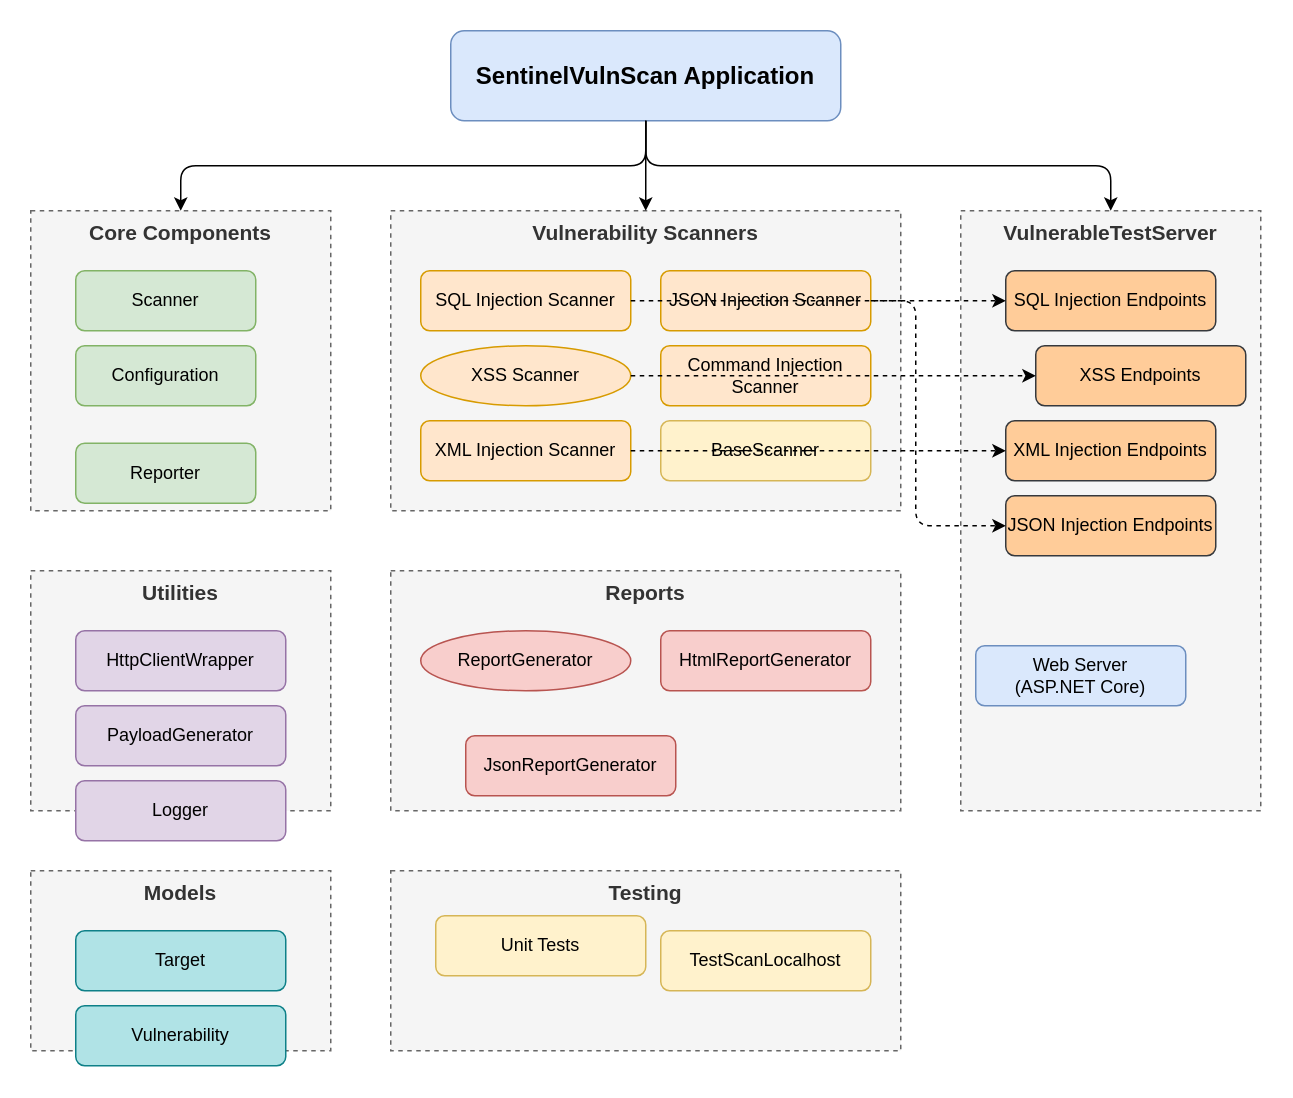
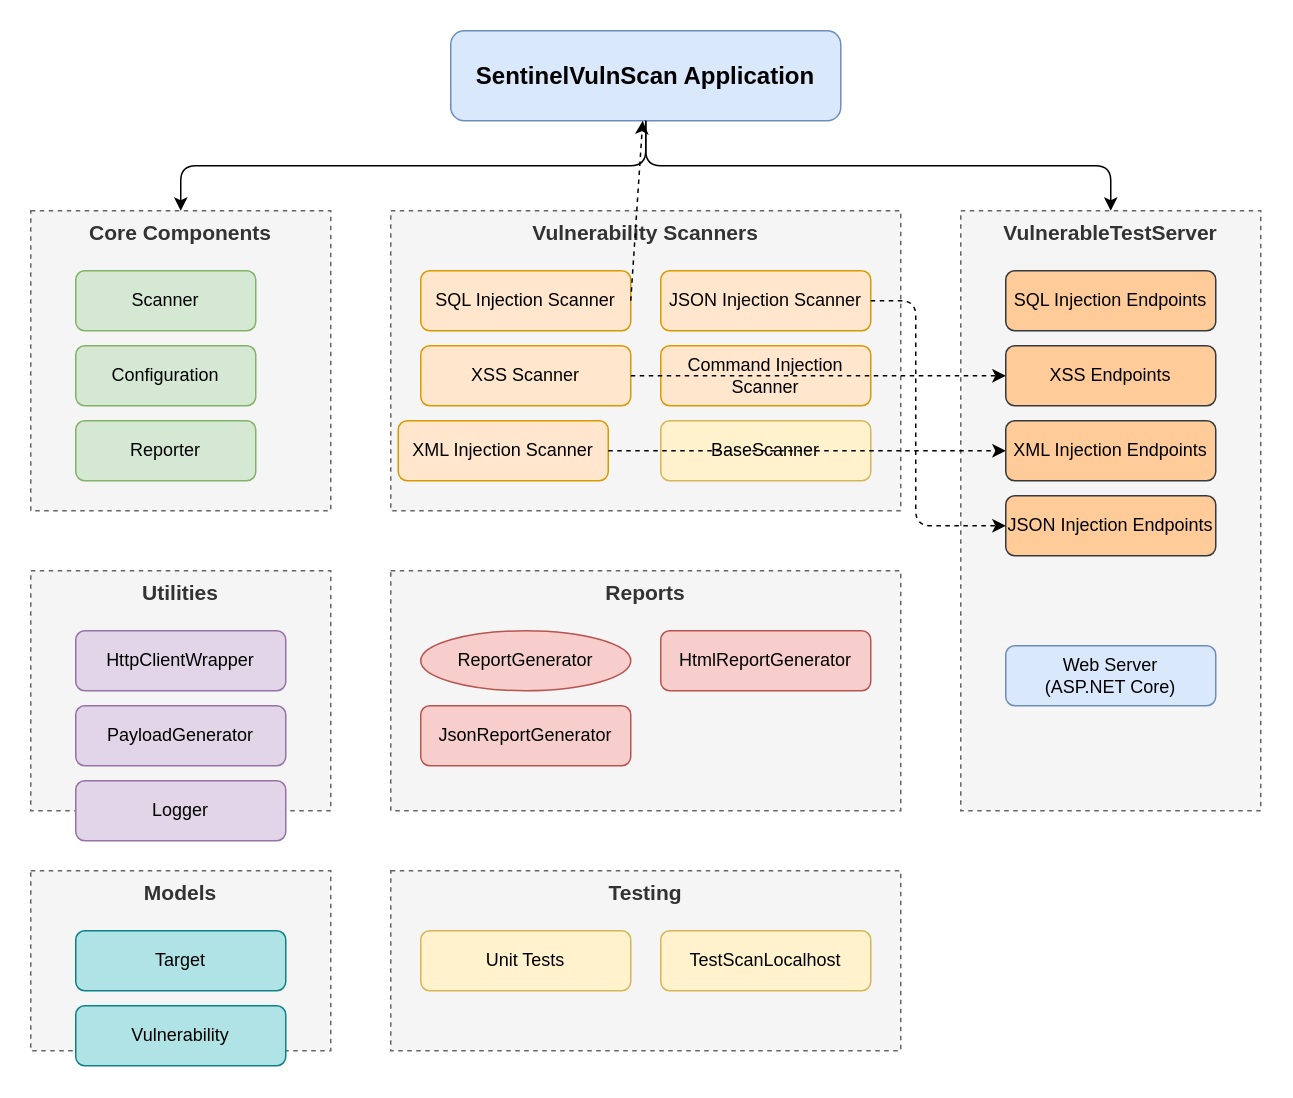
(646, 180) -> none
(723, 301) -> (639, 180)
(526, 376) -> (526, 376)
(1141, 376) -> (1111, 376)
(526, 451) -> (503, 451)
(166, 473) -> (166, 451)
(1081, 676) -> (1111, 676)
(571, 766) -> (526, 736)
(541, 946) -> (526, 961)
